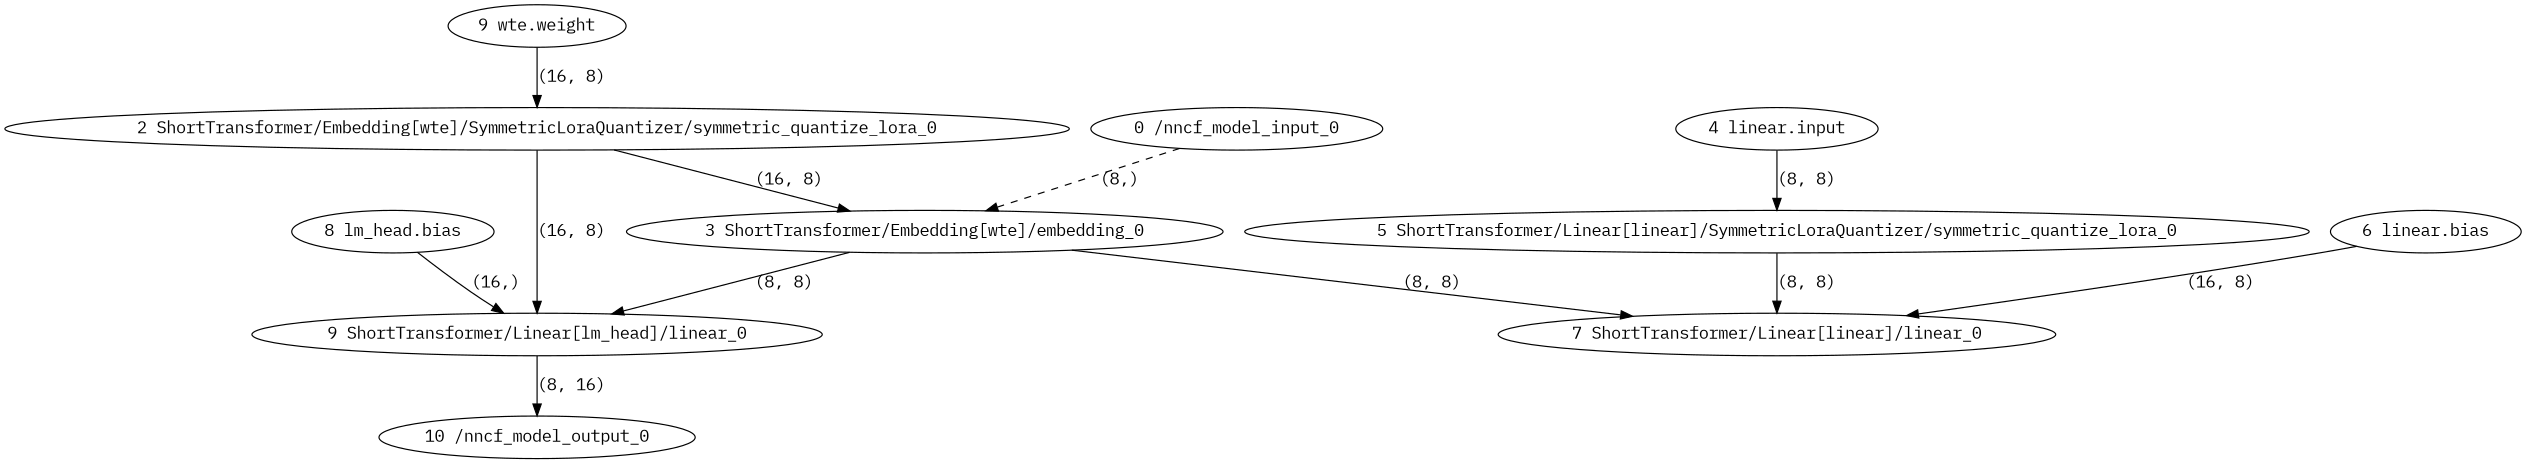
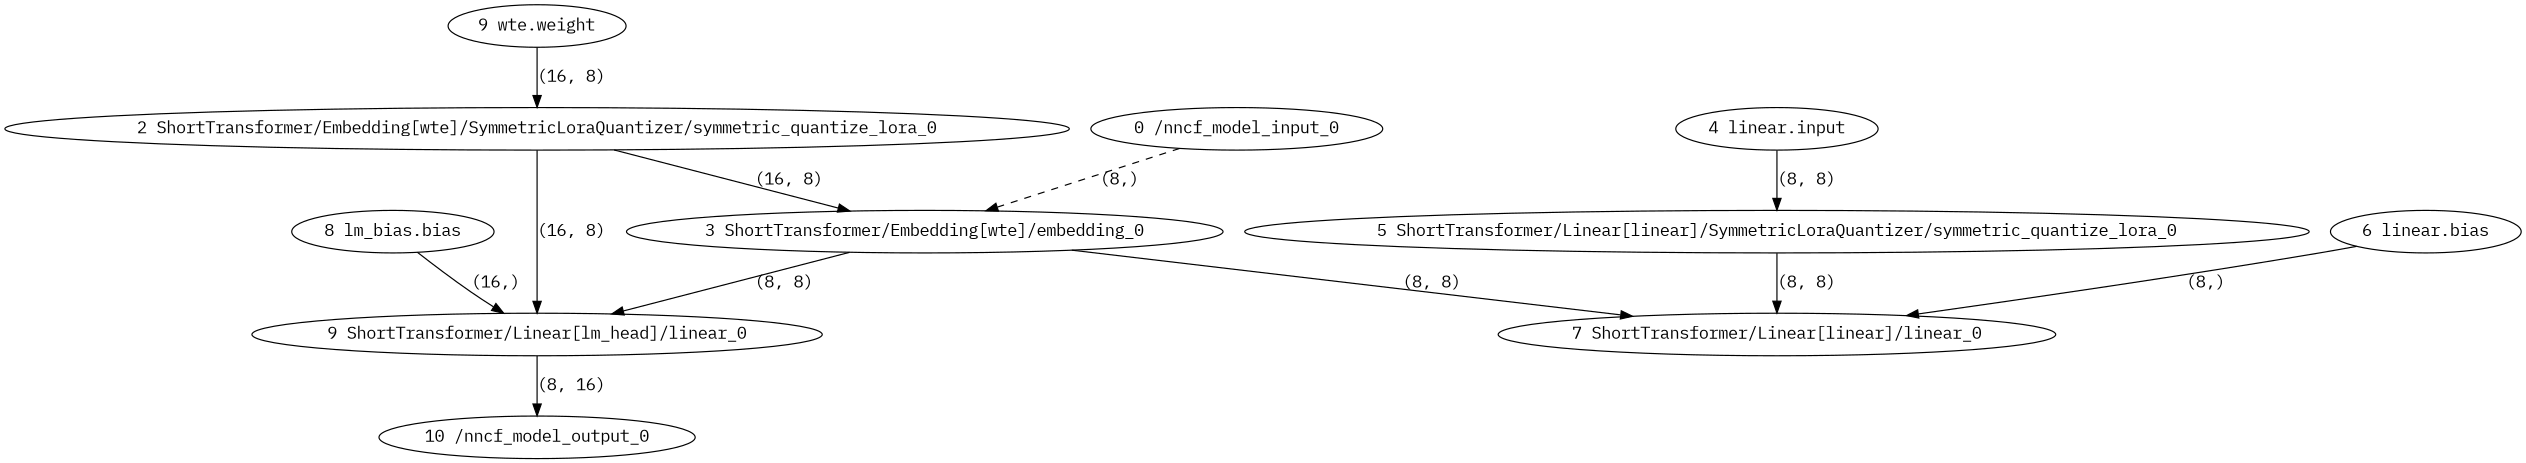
(393, 232) -> (393, 232)
(2220, 283) -> (2206, 283)
